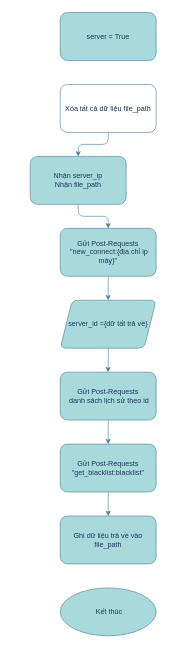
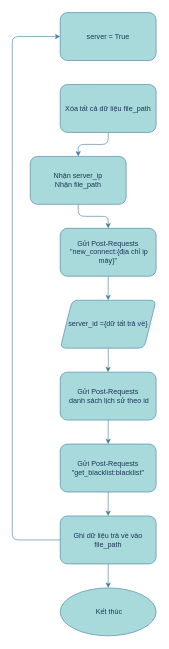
none -> (31, 36)
(108, 108) -> (108, 108)
none -> (108, 582)
